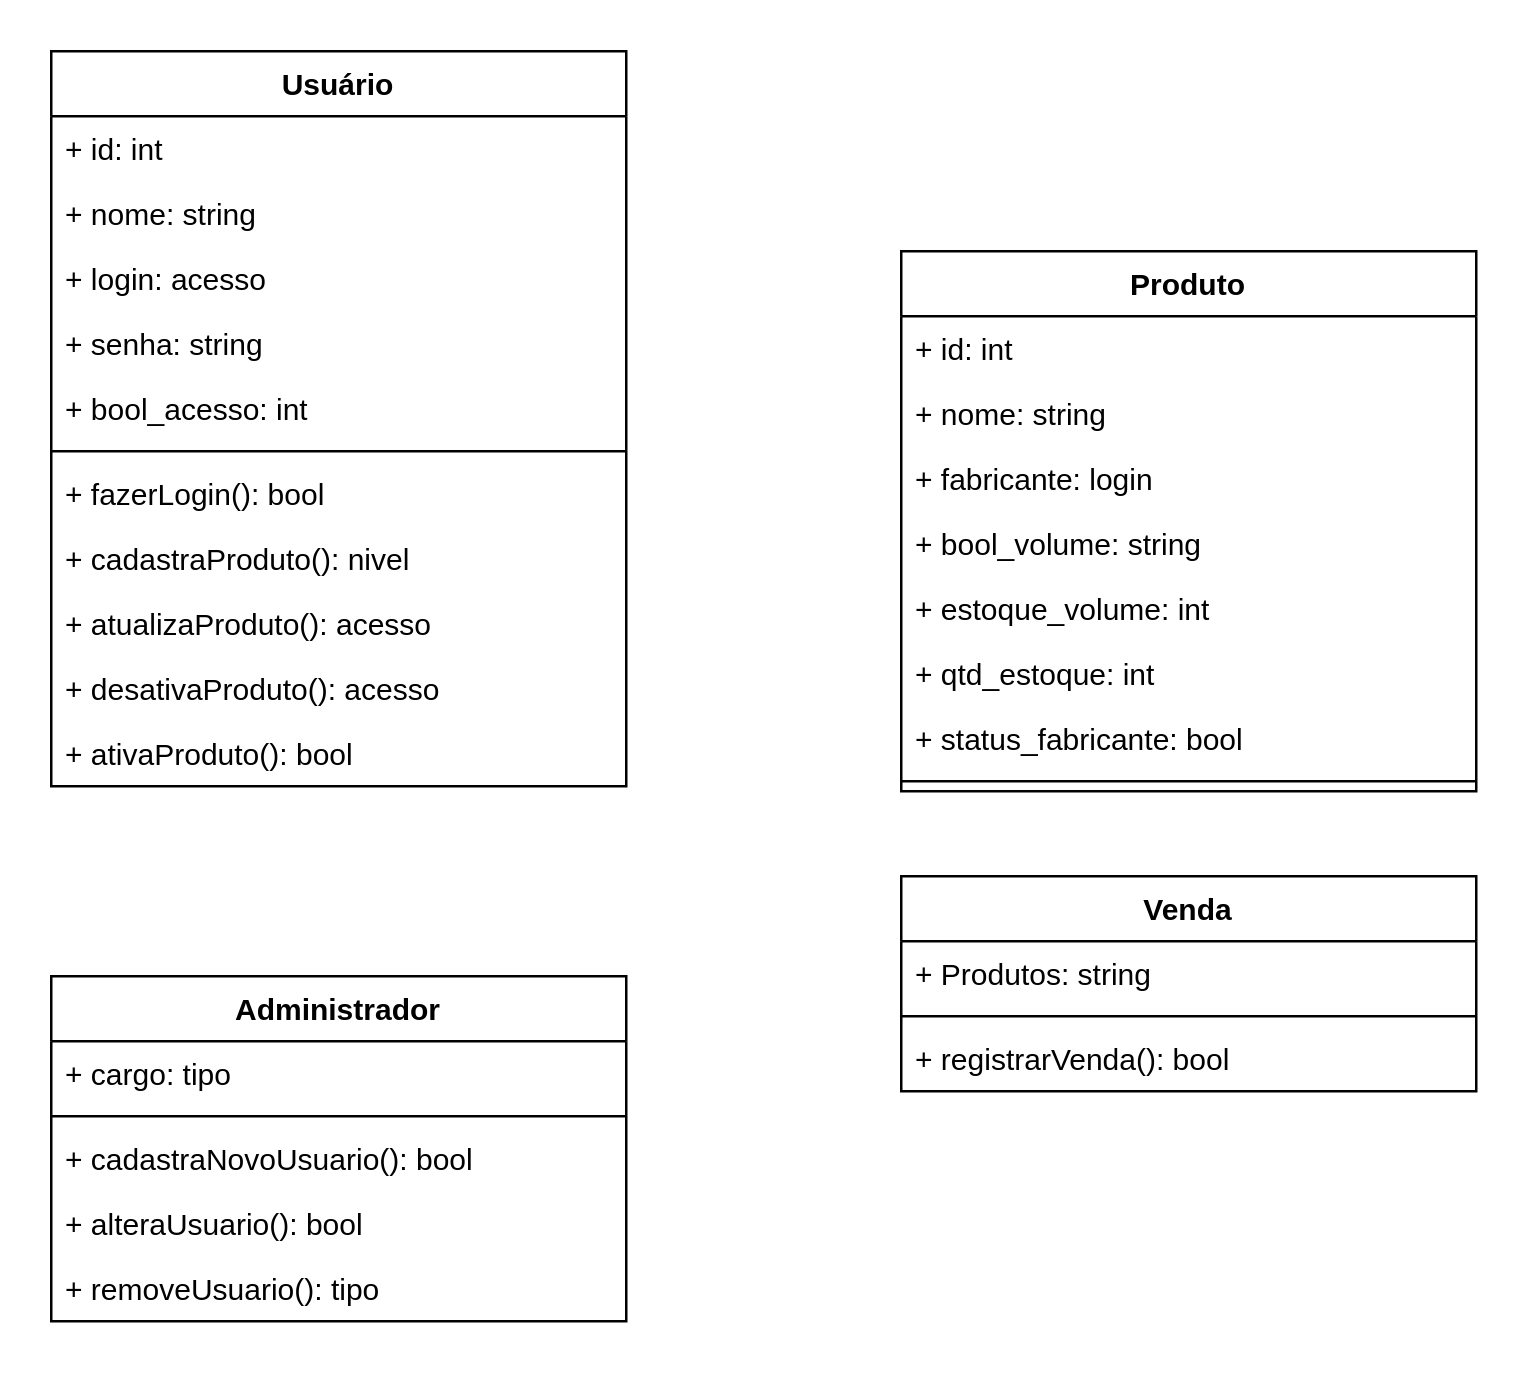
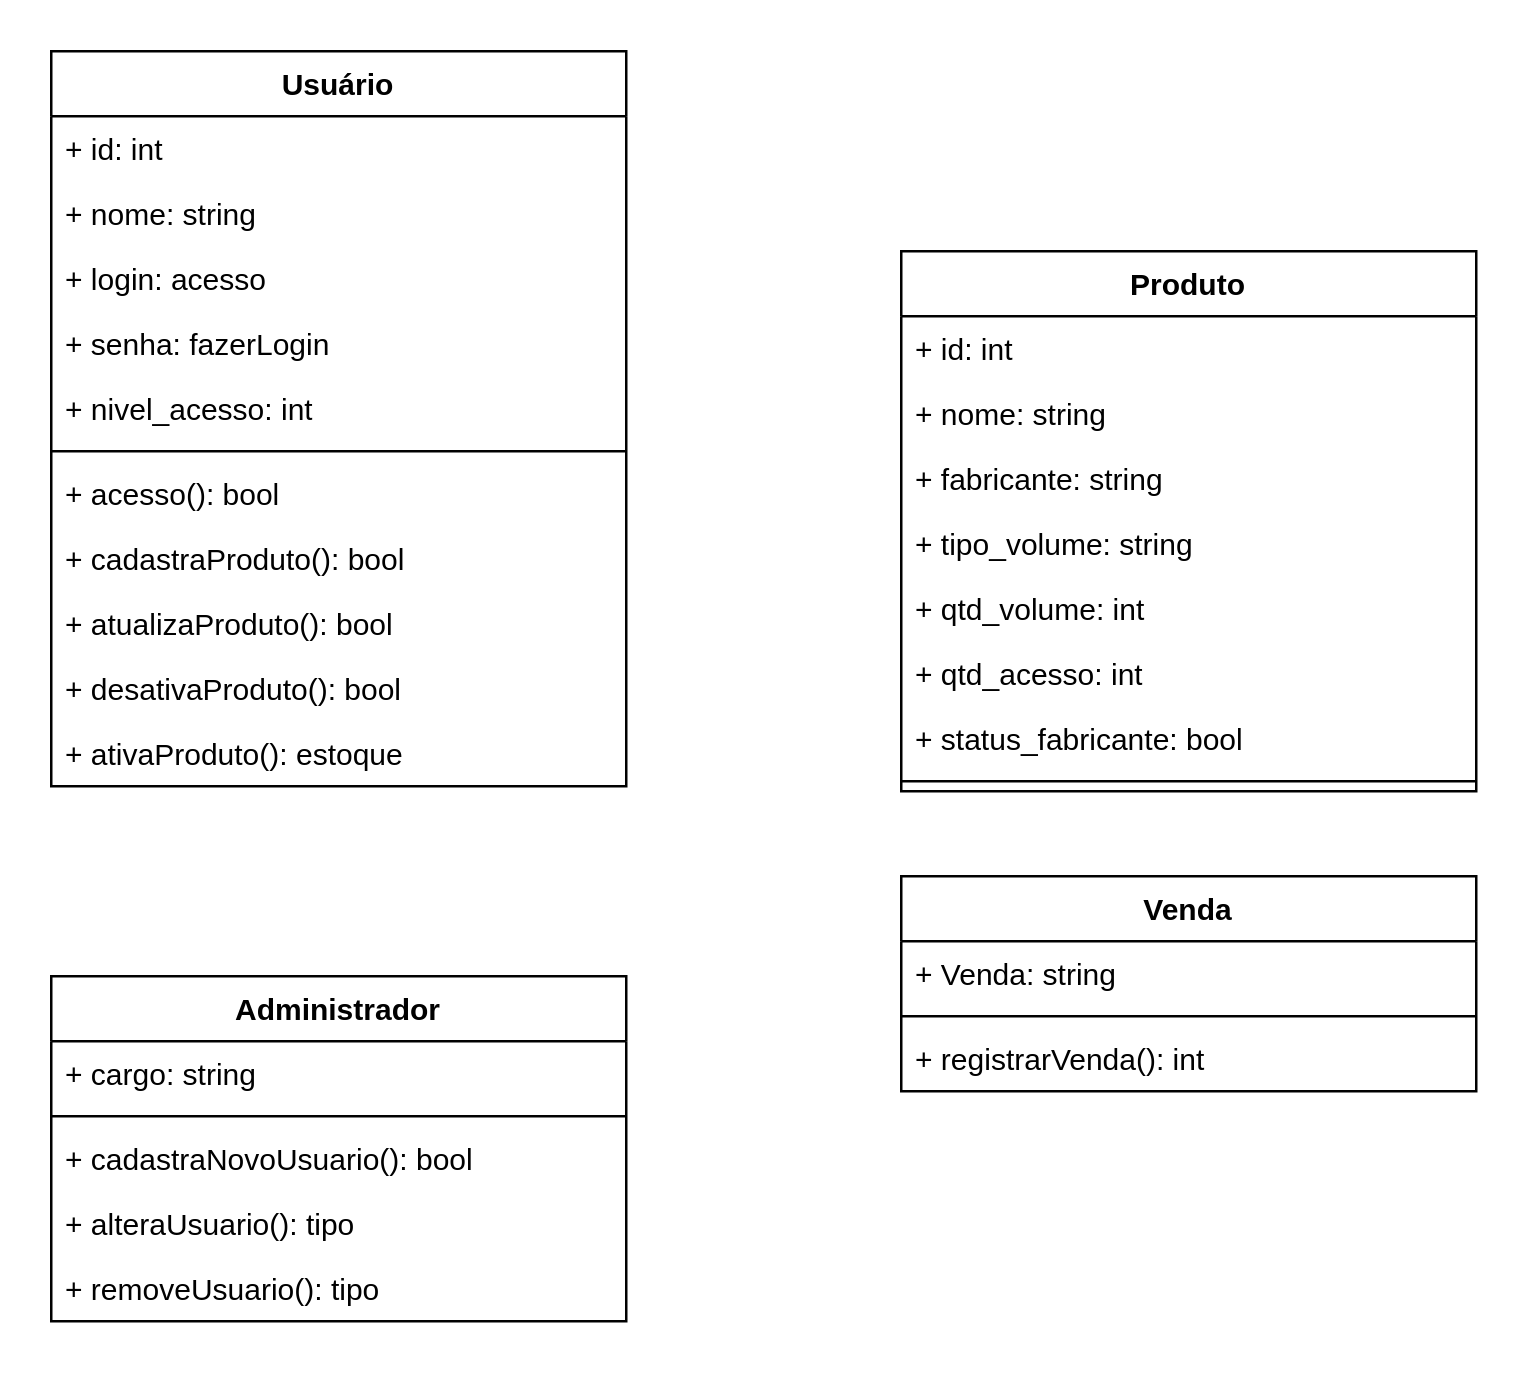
(177, 347) -> (210, 347)
(198, 412) -> (202, 412)
(1052, 482) -> (1065, 482)
(215, 497) -> (185, 497)
(1069, 547) -> (1069, 547)
(265, 562) -> (261, 562)
(1073, 612) -> (1040, 612)
(274, 627) -> (253, 627)
(1052, 677) -> (1043, 677)
(277, 692) -> (257, 692)
(232, 757) -> (261, 757)
(1052, 977) -> (1027, 977)
(1098, 1062) -> (1090, 1062)
(160, 1077) -> (177, 1077)
(236, 1227) -> (236, 1227)
